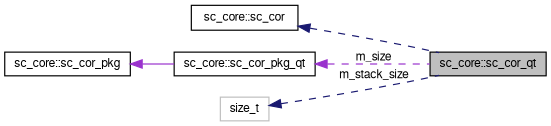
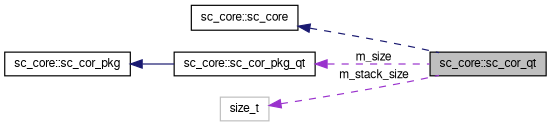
(245, 18) -> (245, 18)
(158, 64) -> (158, 64)
(360, 91) -> (360, 91)
